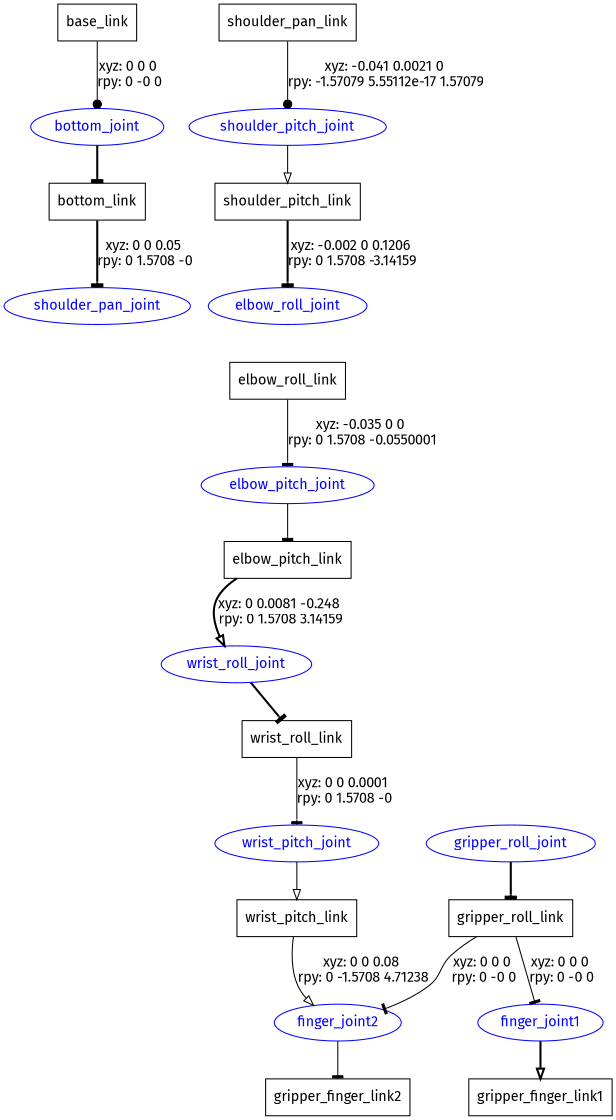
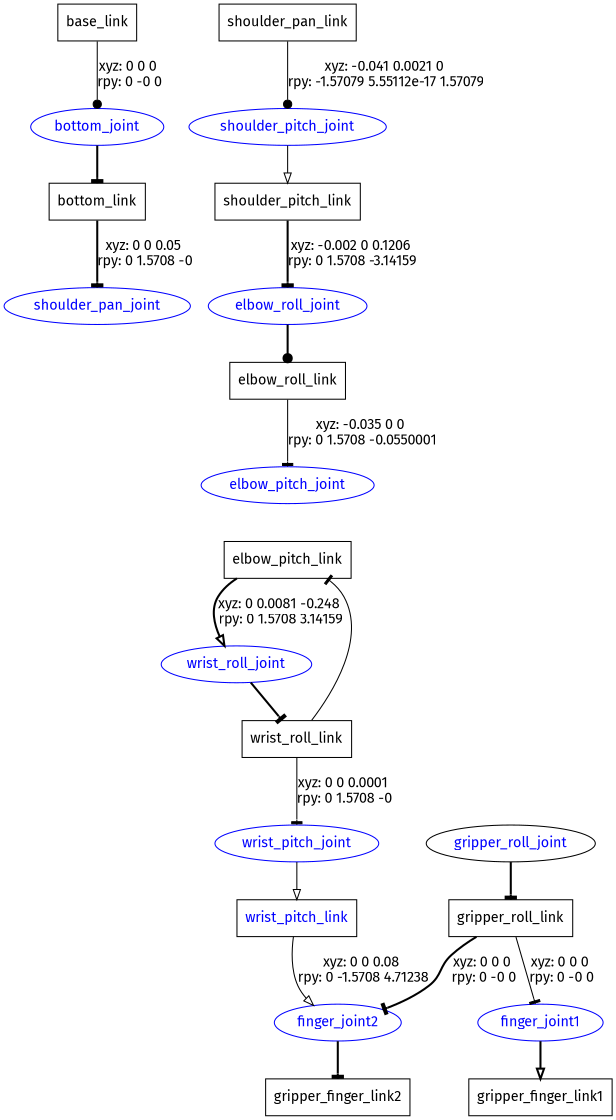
none -> (288, 339)
(288, 520) -> (348, 652)
(511, 843) -> (511, 843)
(297, 918) -> (297, 918)
(437, 978) -> (437, 978)
(338, 1057) -> (338, 1057)
